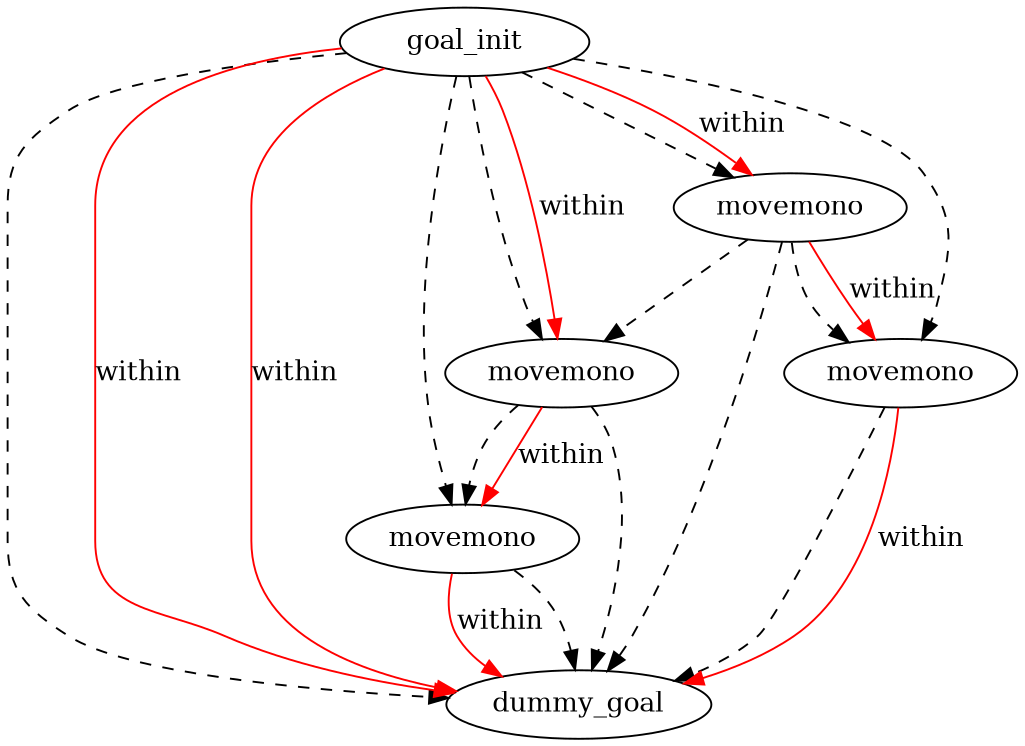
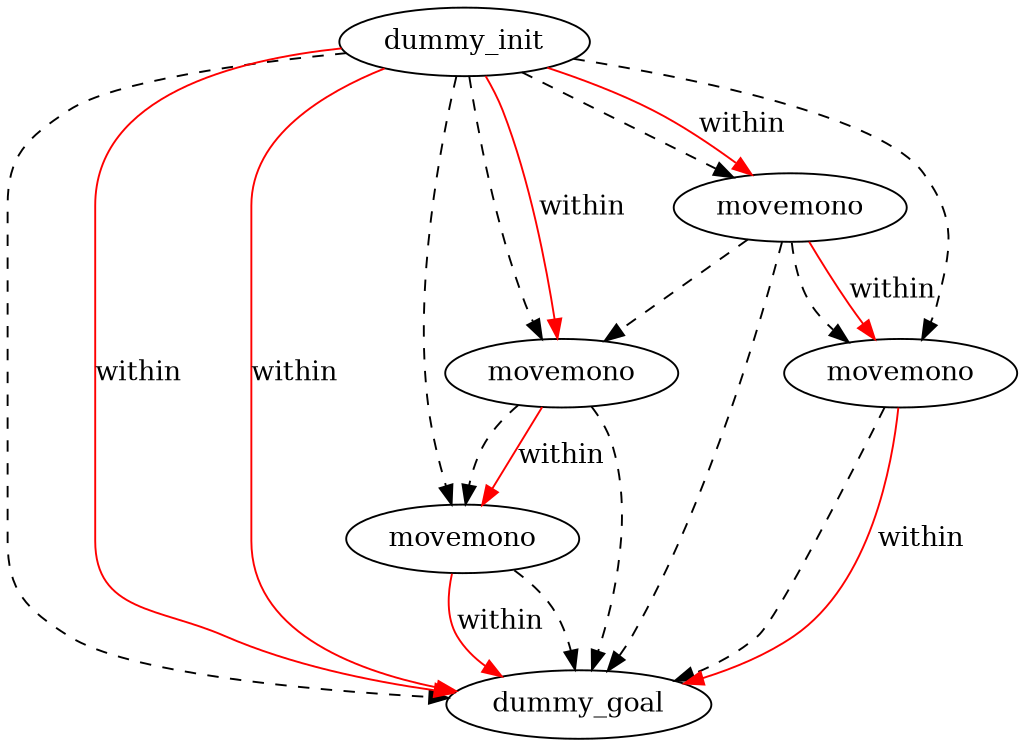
(465, 42) -> (465, 42)
